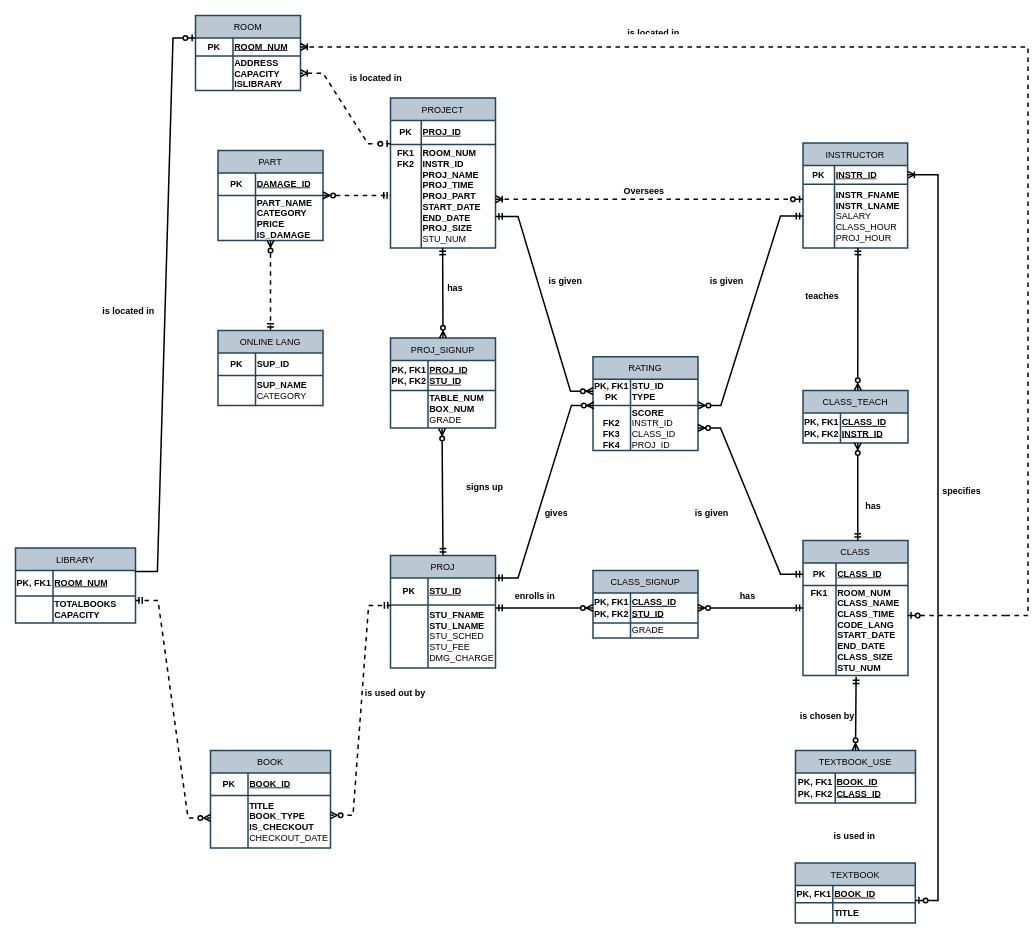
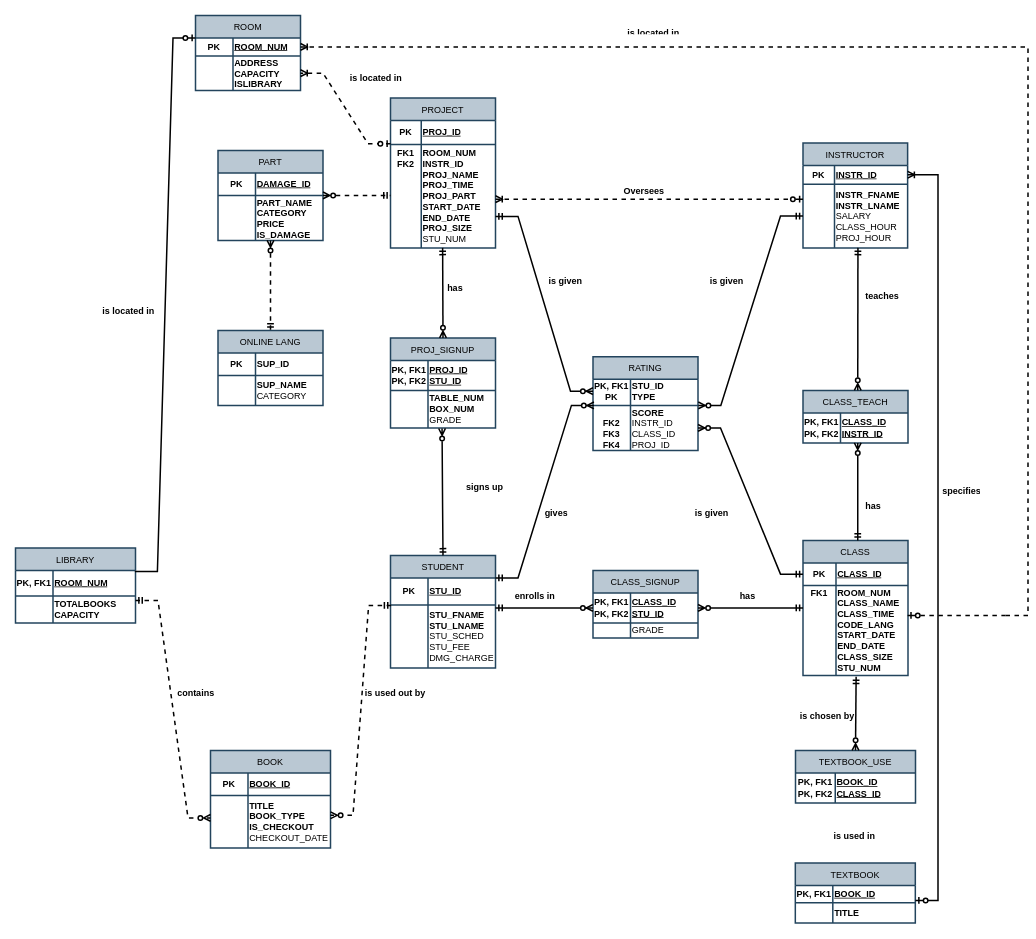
(827, 297) -> (887, 297)
(443, 567) -> (443, 567)
none -> (199, 694)
